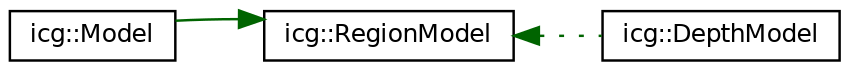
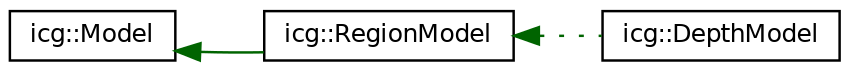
(207, 20) -> (232, 52)
